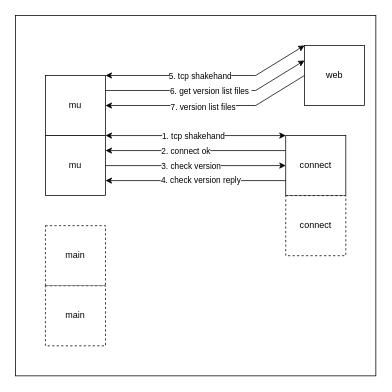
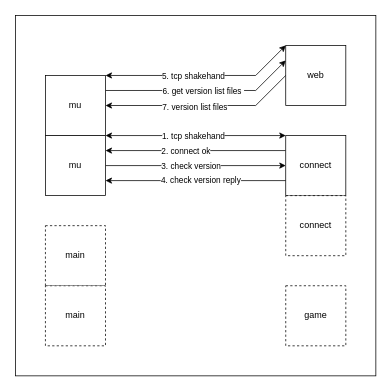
(334, 75) -> (315, 75)
none -> (315, 315)
